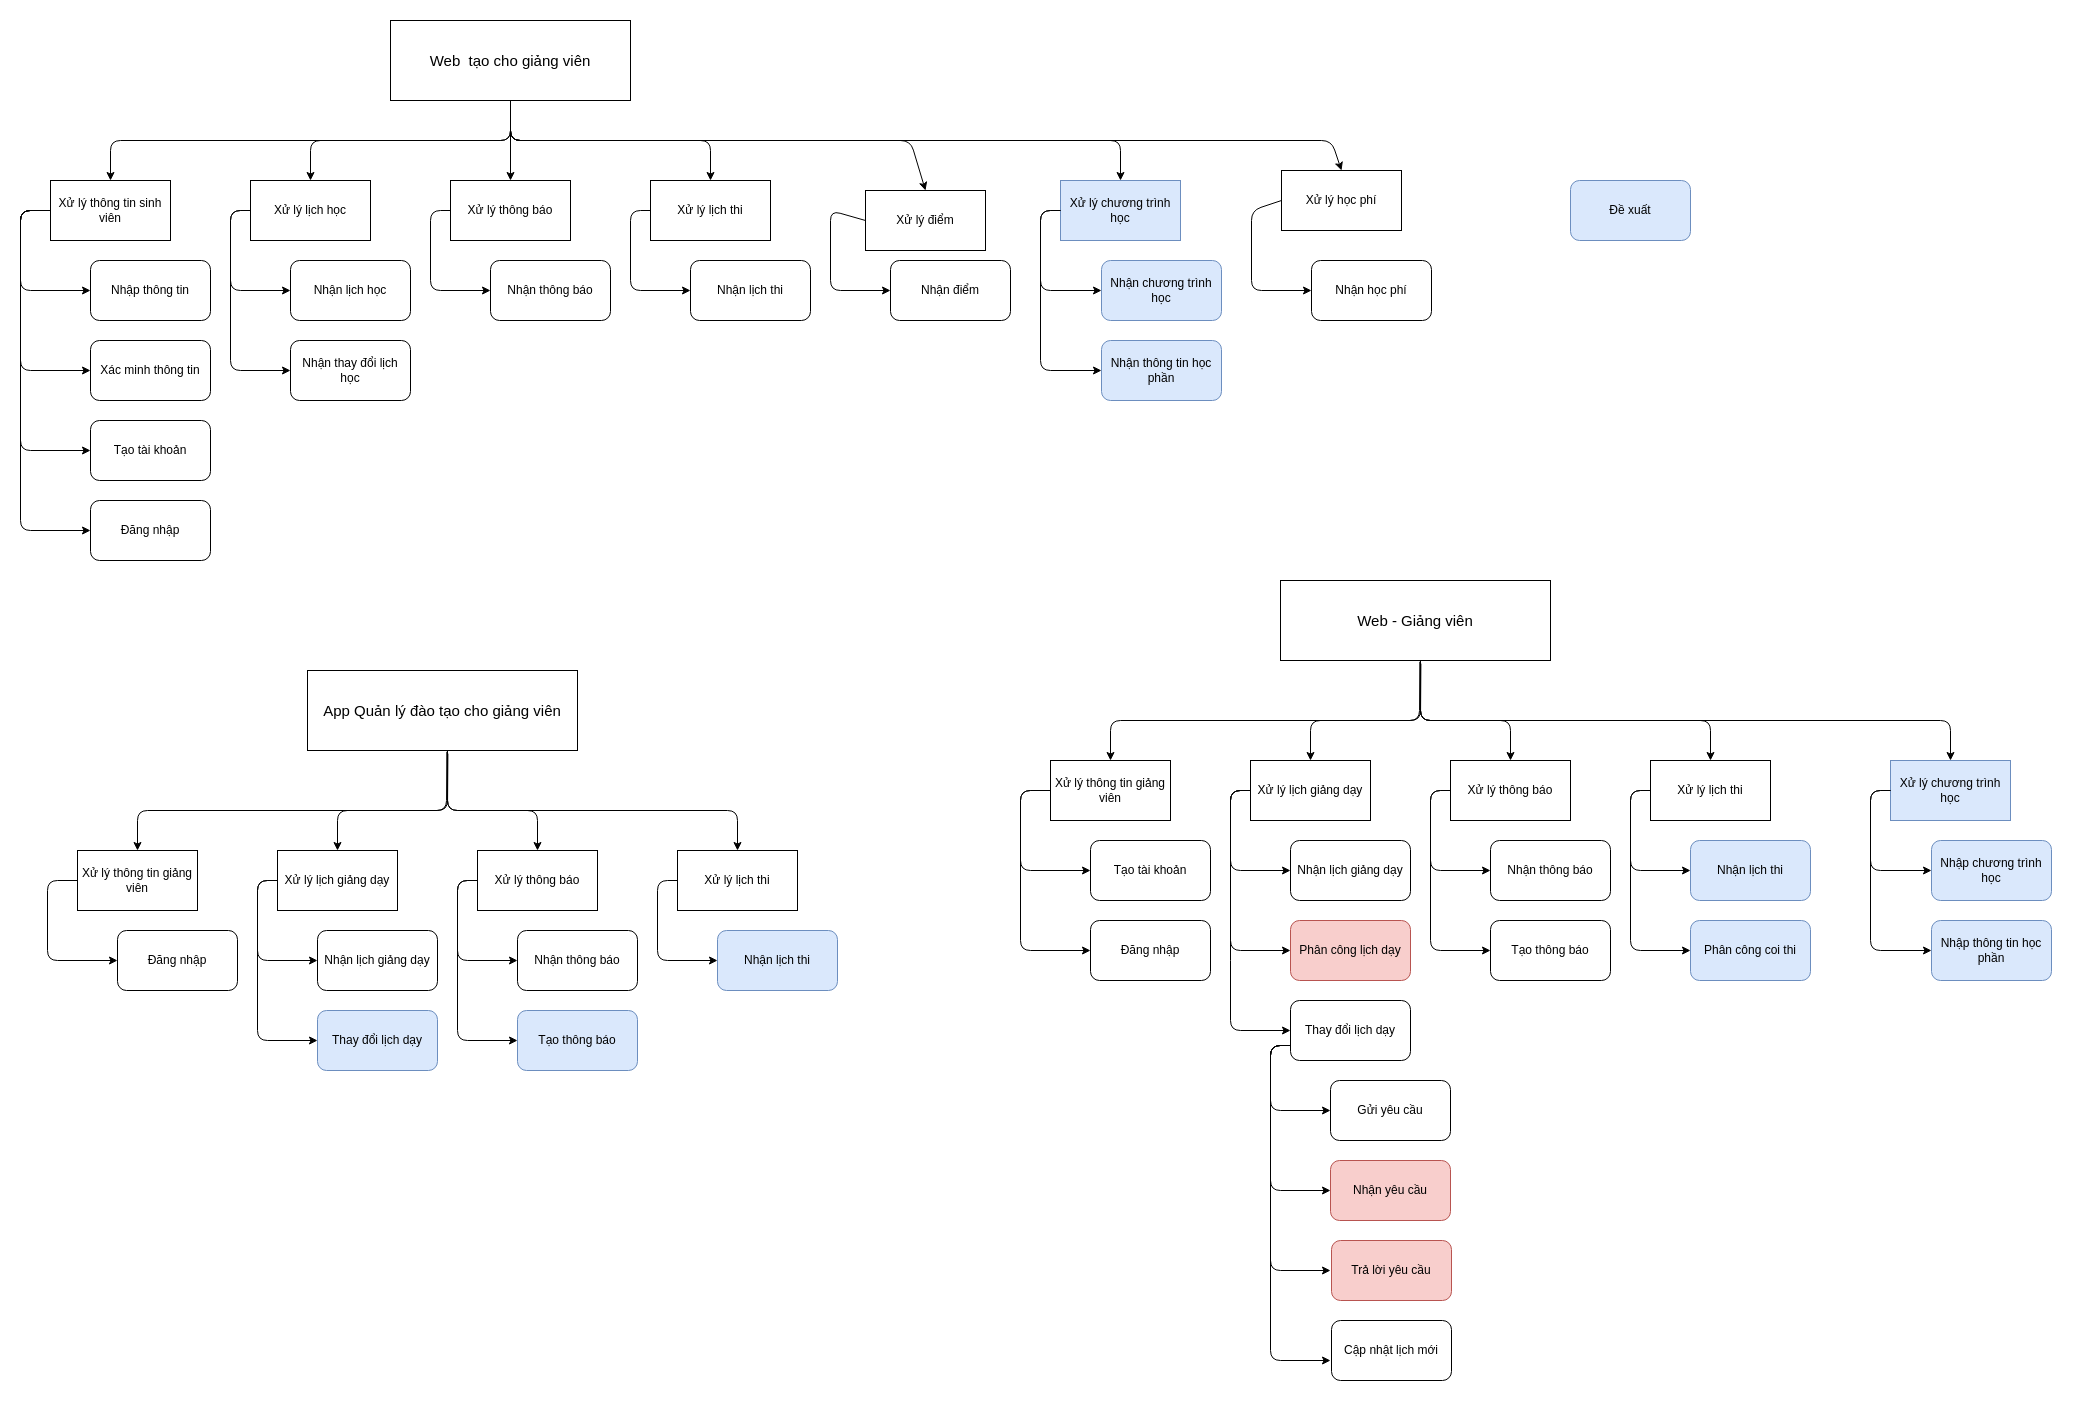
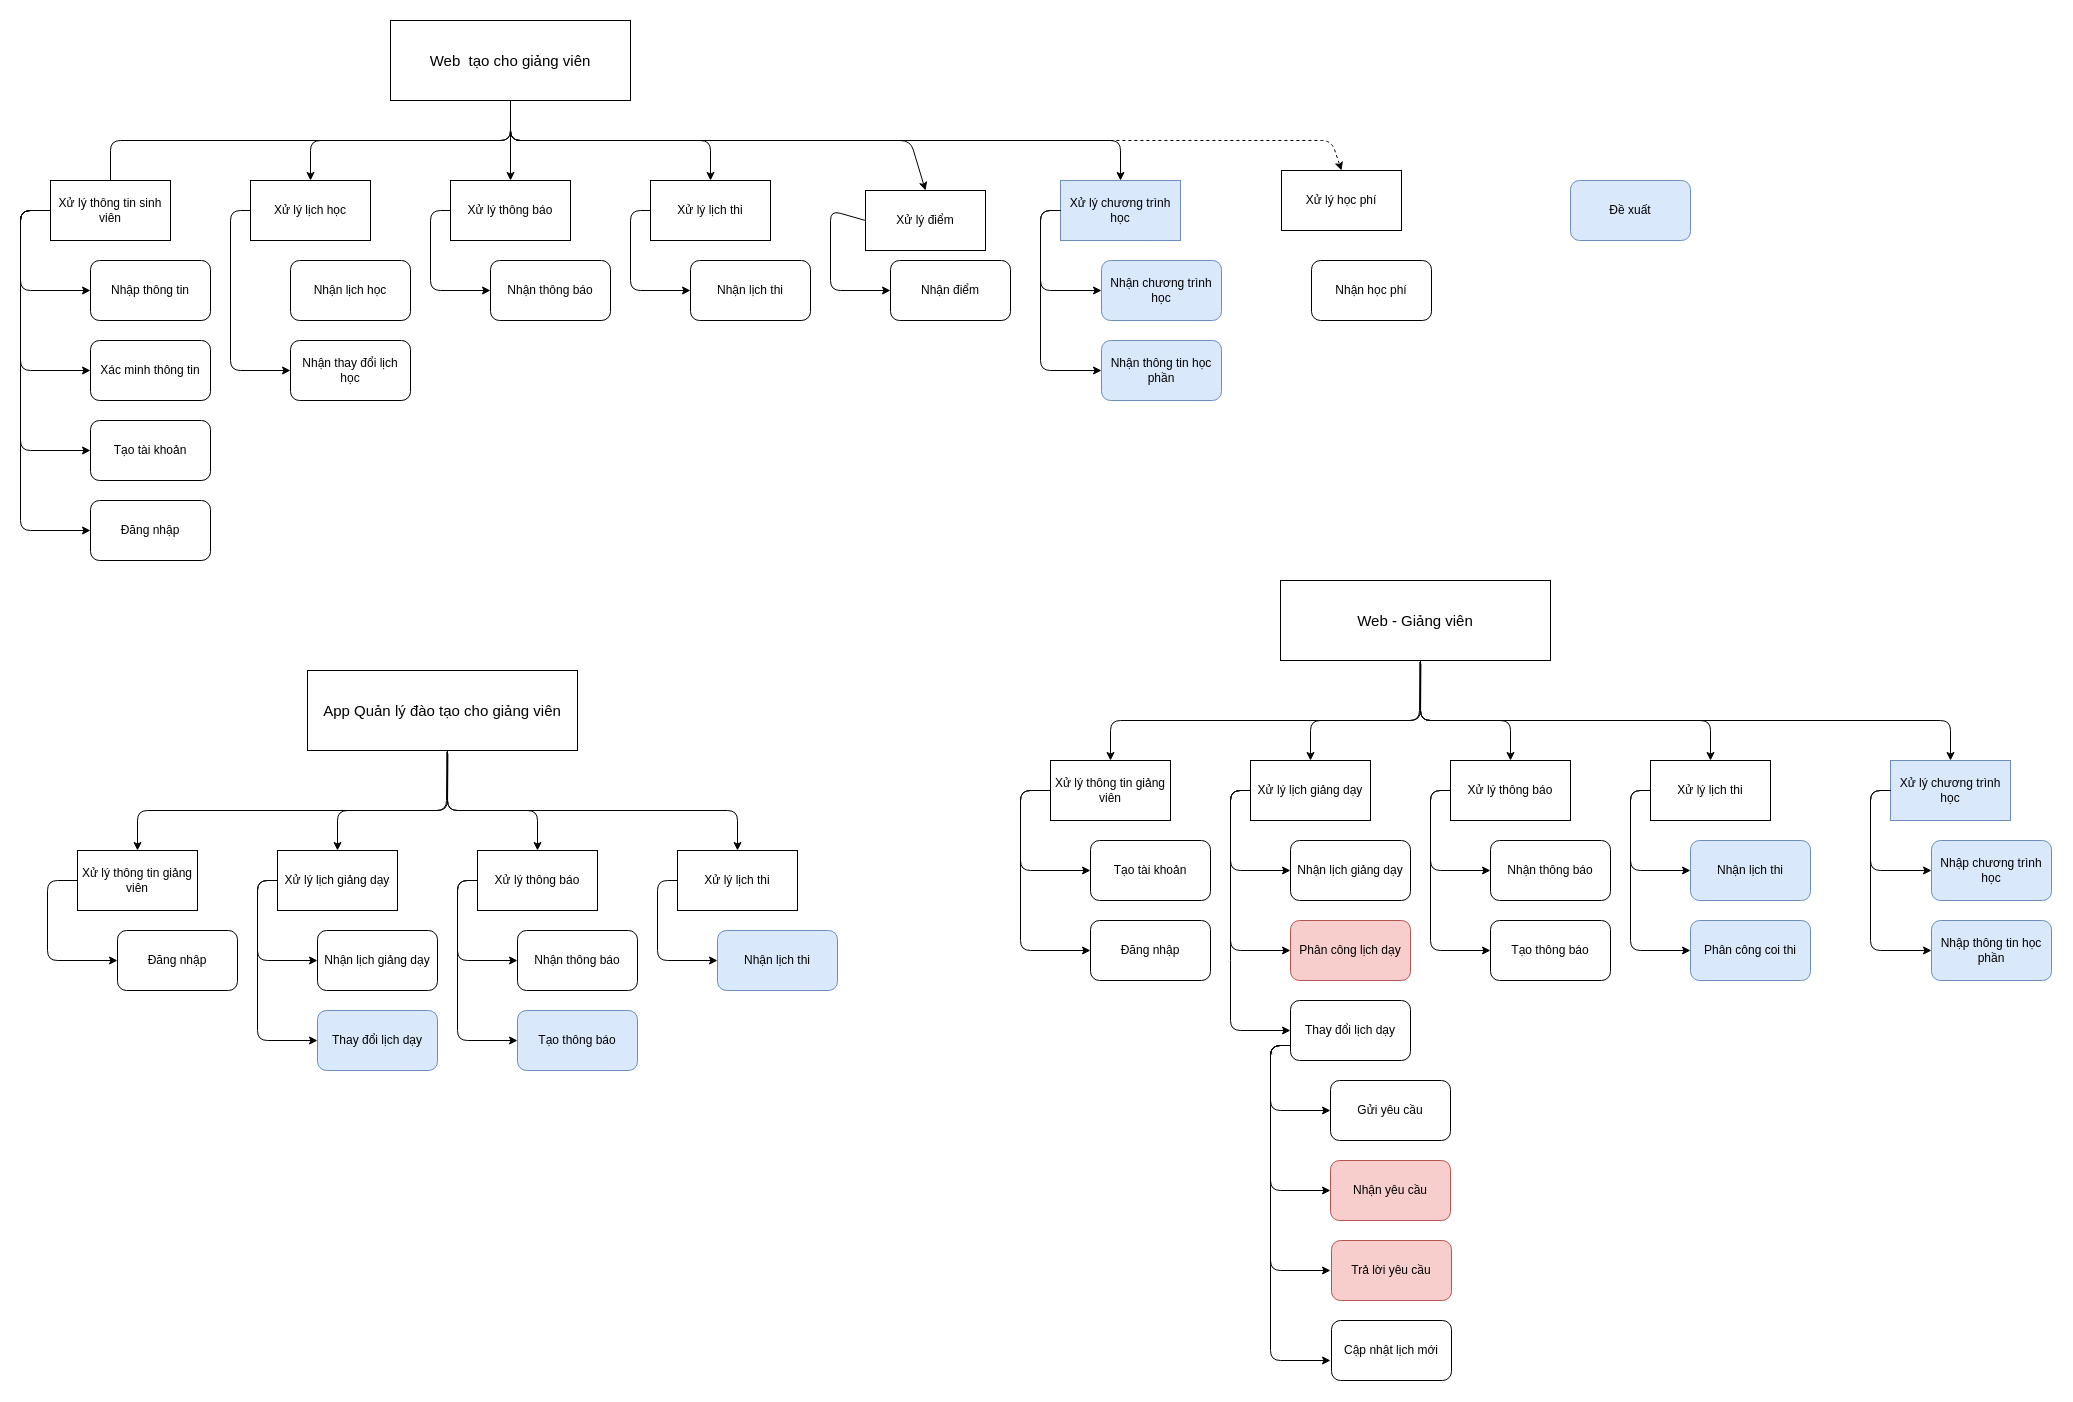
(1231, 141) -> (1231, 141)
(111, 172) -> (111, 175)
(1252, 262) -> none
(259, 291) -> none
